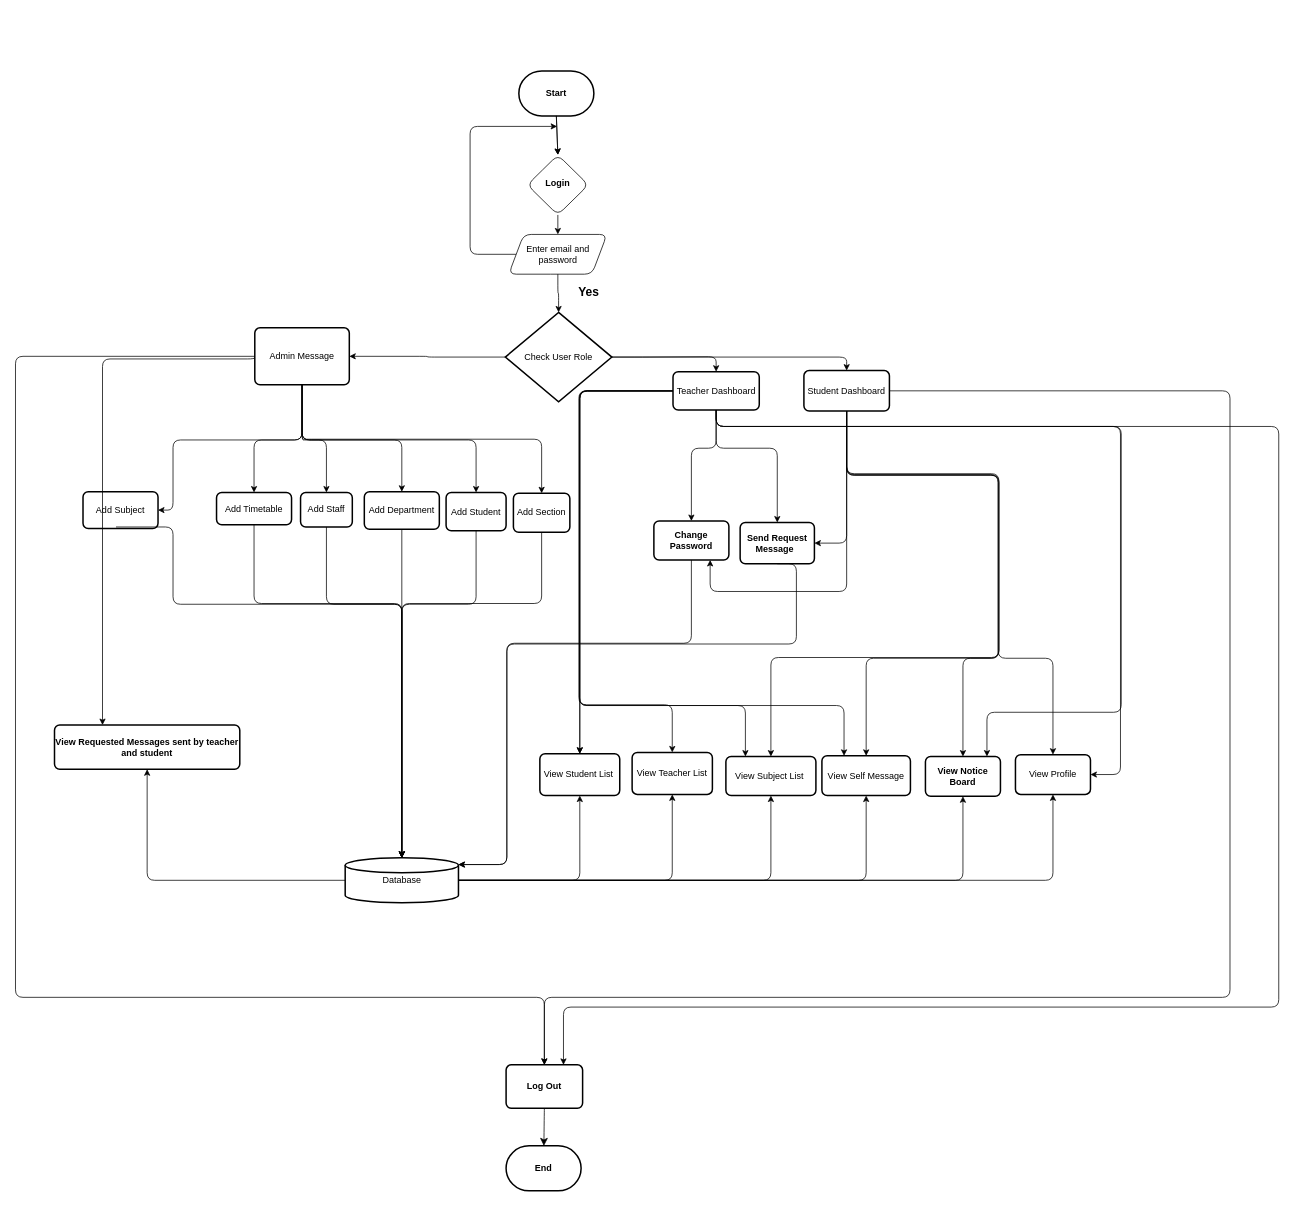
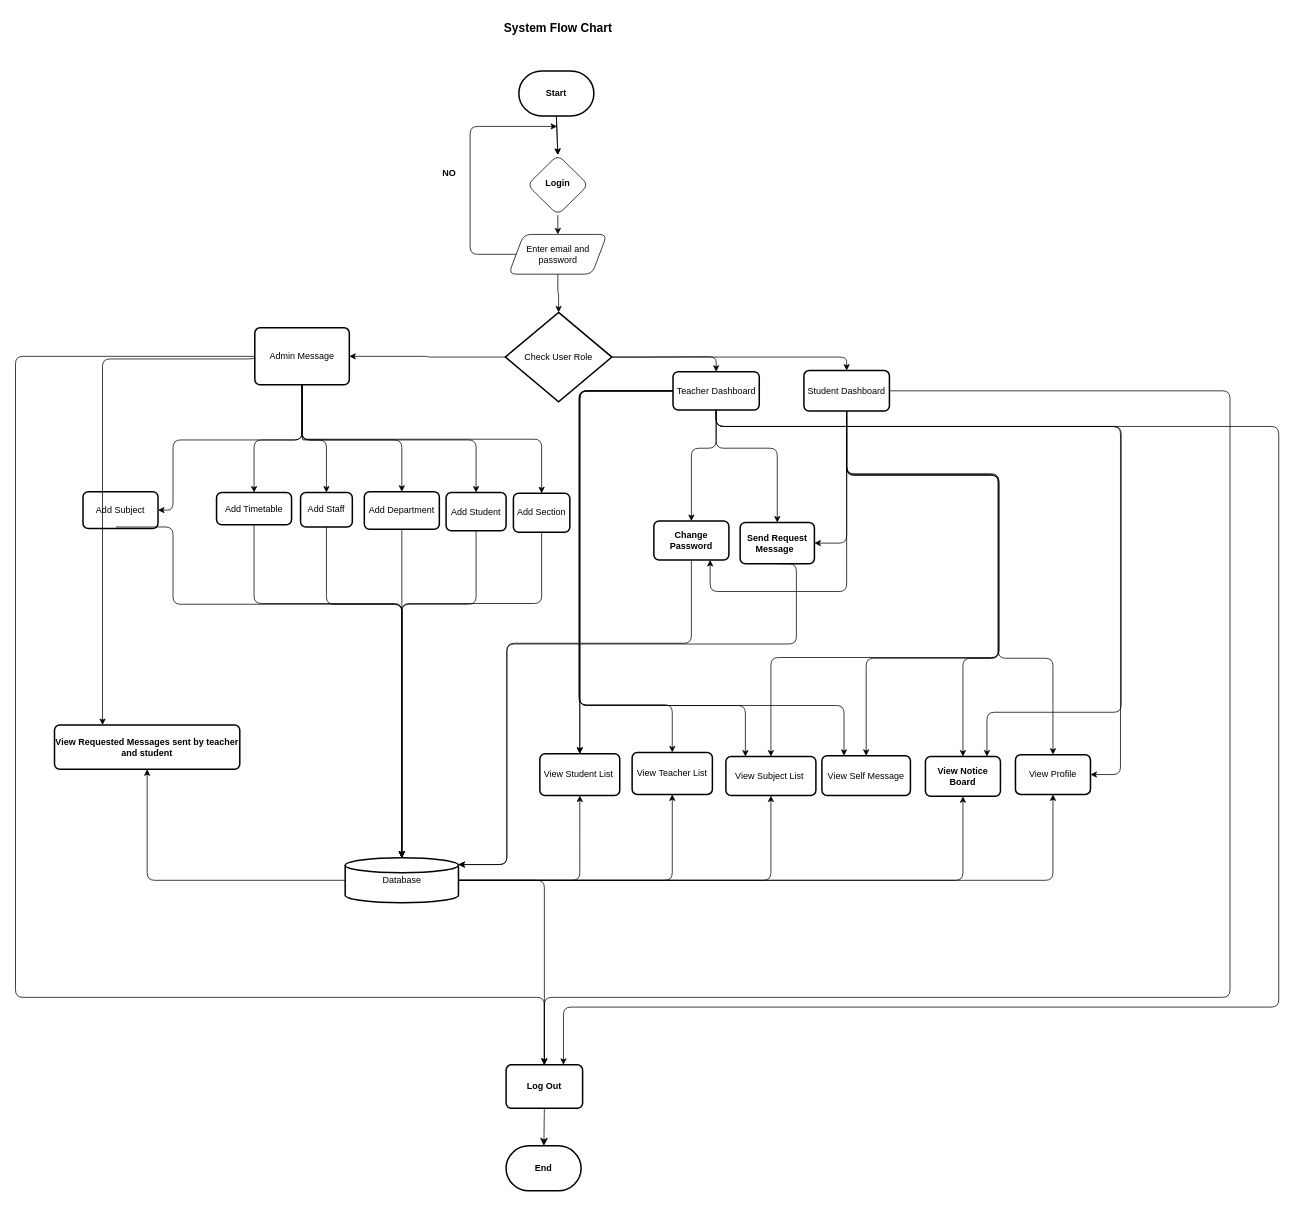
none -> (558, 27)
none -> (449, 174)
(588, 291) -> none
(865, 876) -> (544, 940)
